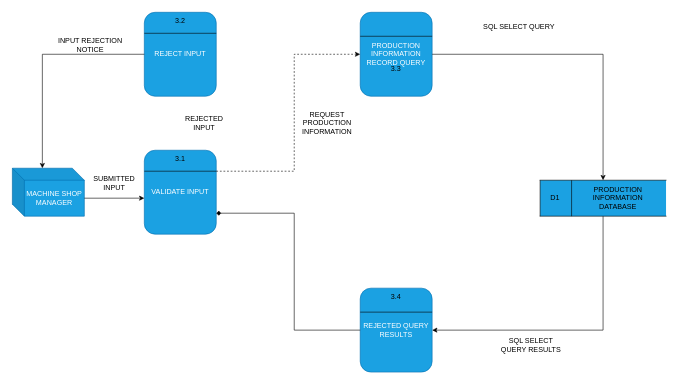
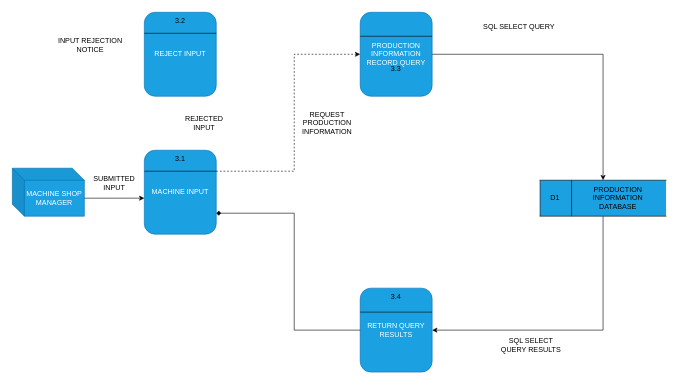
(42, 108) -> none
(180, 192) -> (180, 192)
(396, 330) -> (396, 330)
